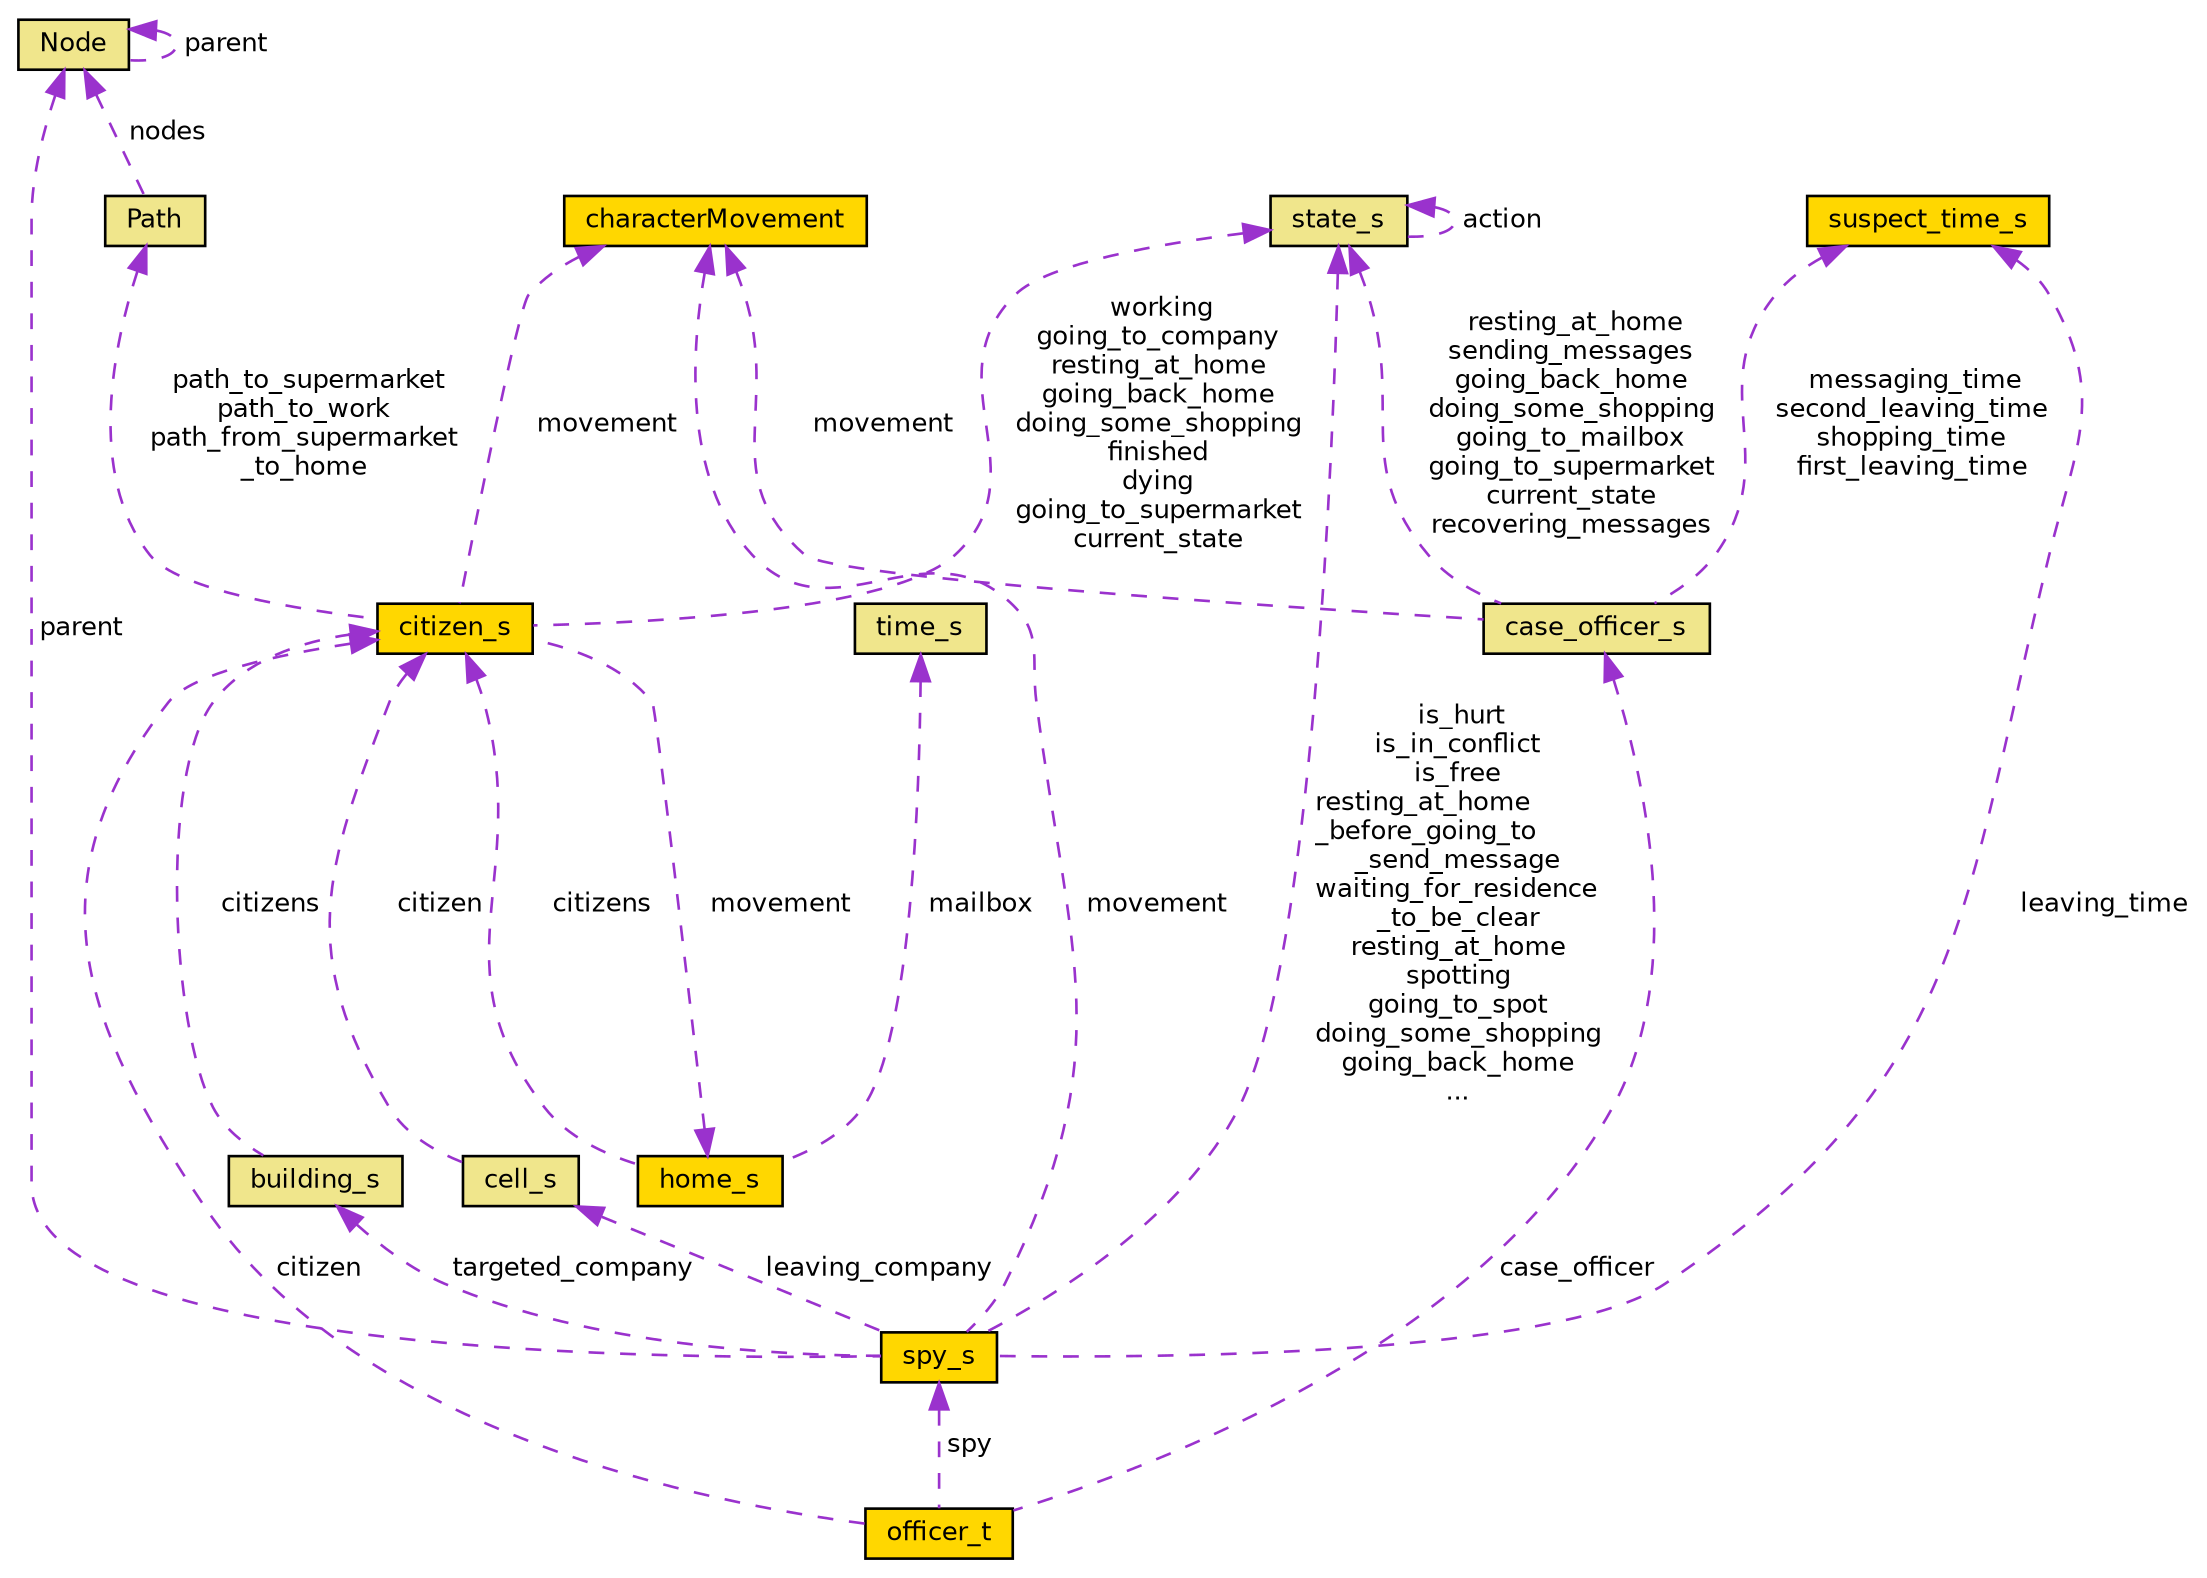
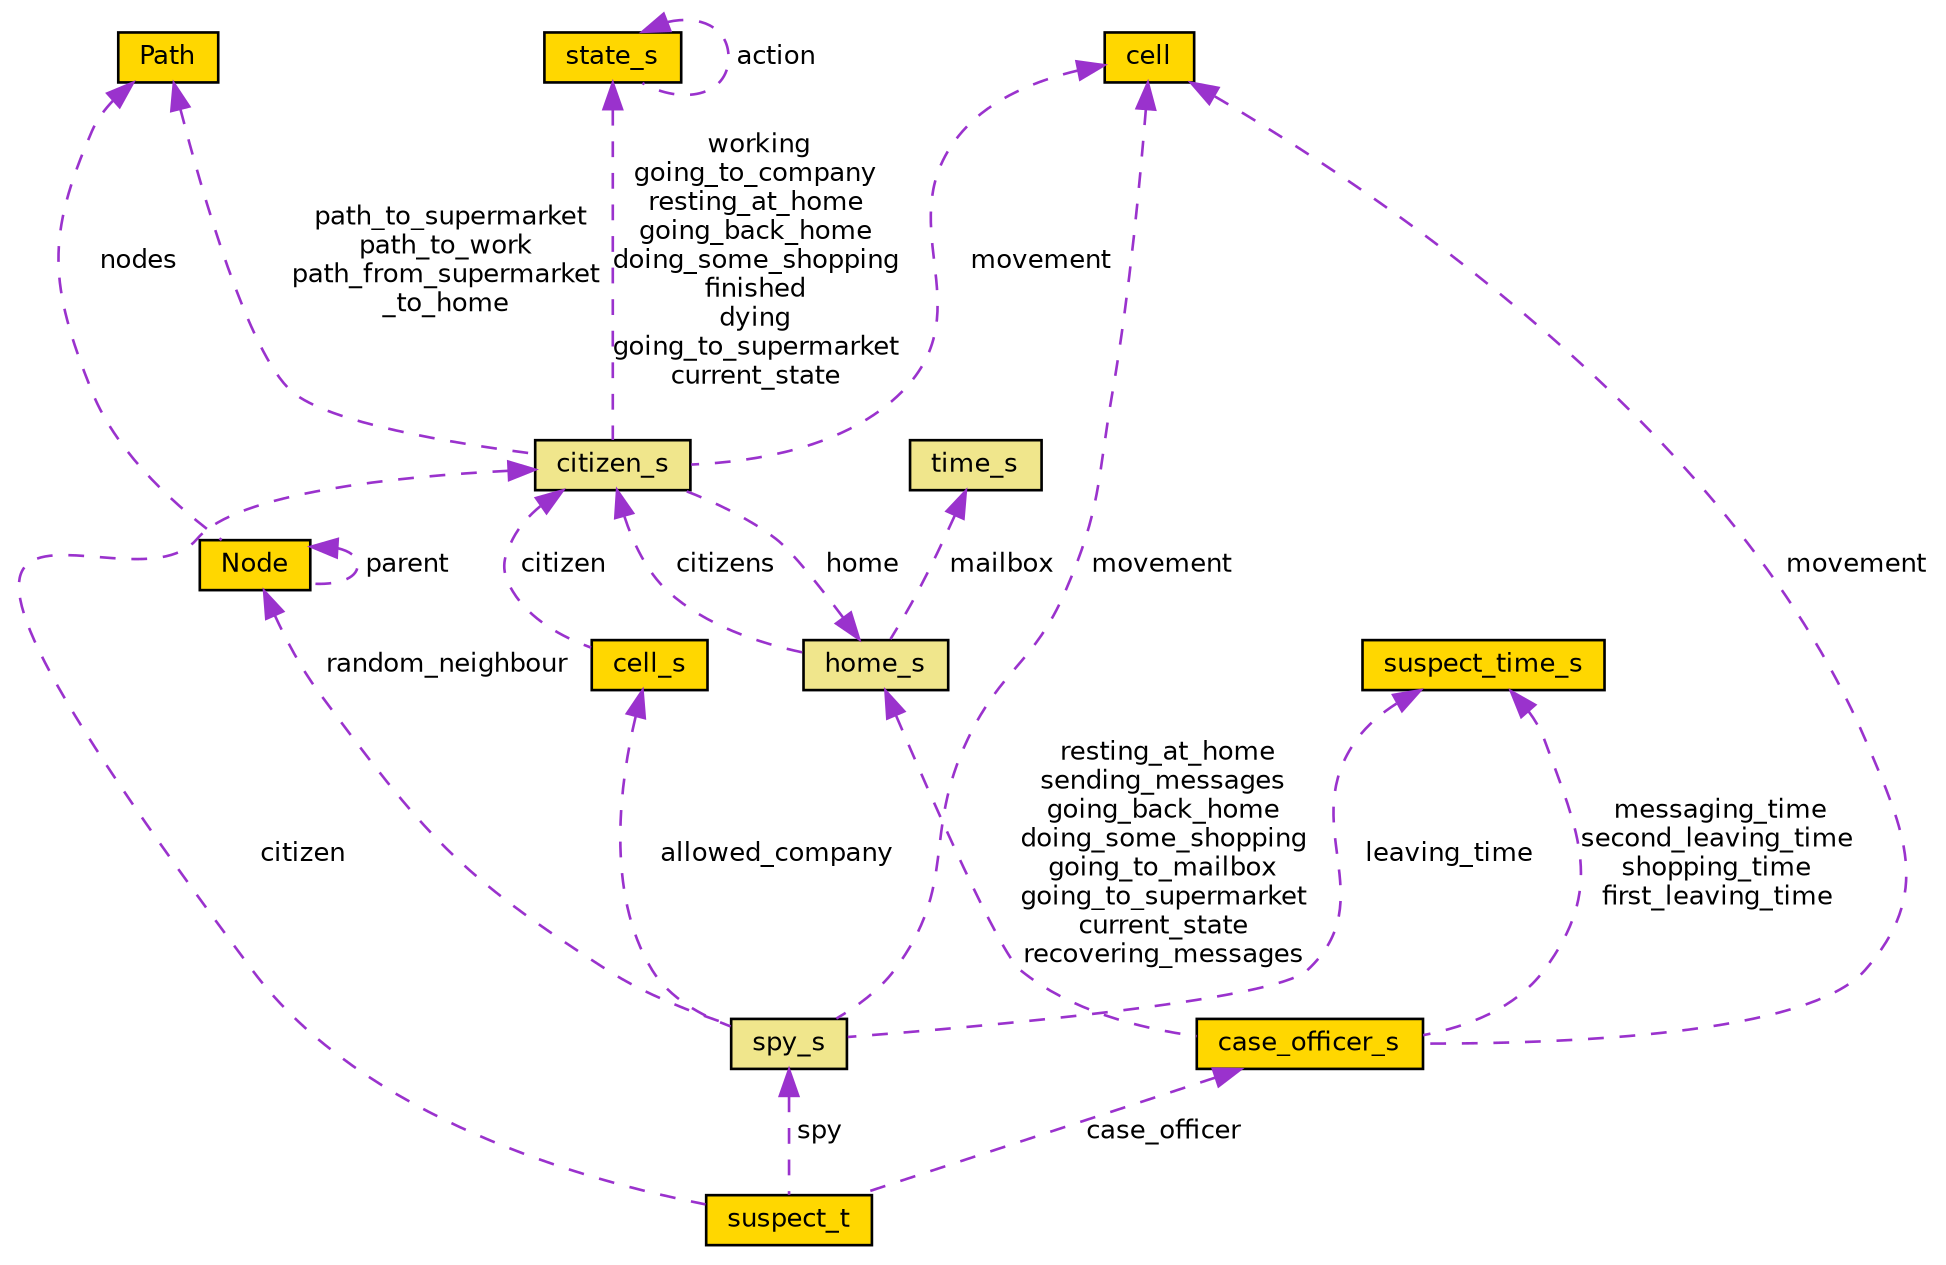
(74, 45) -> (255, 565)
(120, 145) -> (74, 340)
(155, 221) -> (168, 57)
(716, 221) -> (1149, 57)
(1339, 221) -> (613, 57)
(1385, 461) -> (995, 931)
(78, 629) -> (443, 665)
(455, 629) -> (613, 465)
(1597, 629) -> (1310, 1044)
(1296, 865) -> none
(777, 905) -> (859, 565)
(316, 1181) -> none
(521, 1181) -> (650, 665)
(710, 1181) -> (876, 665)
(876, 1269) -> (773, 855)
(939, 1357) -> (789, 1044)
(939, 1534) -> (789, 1220)
